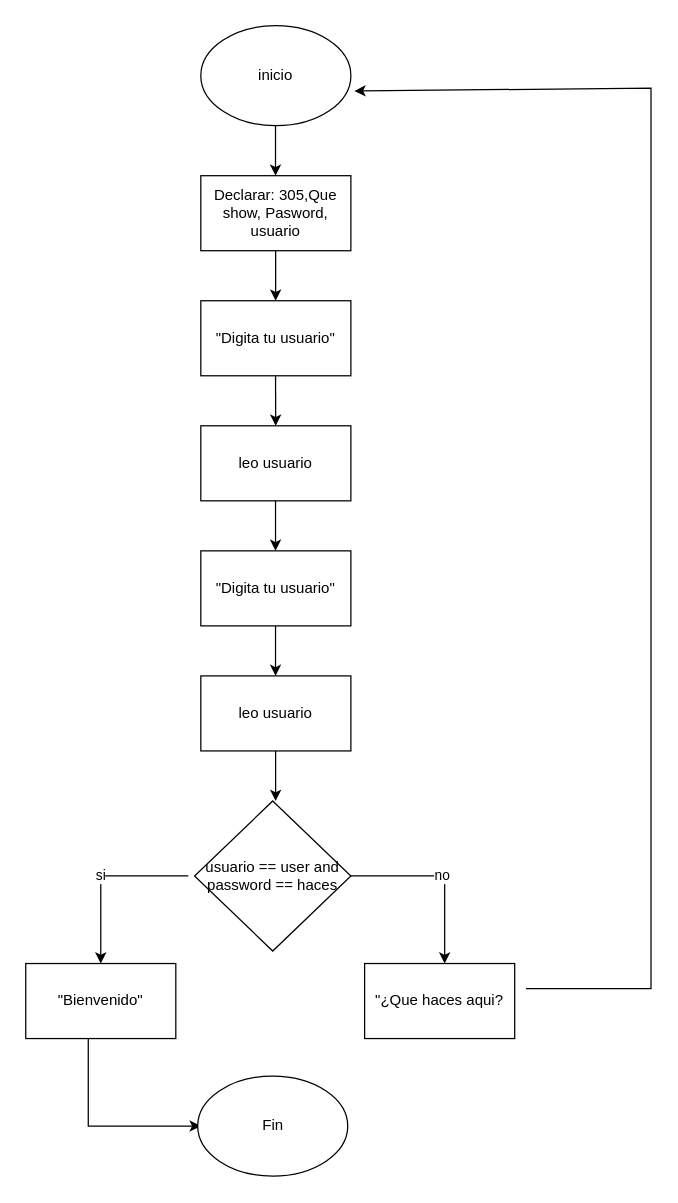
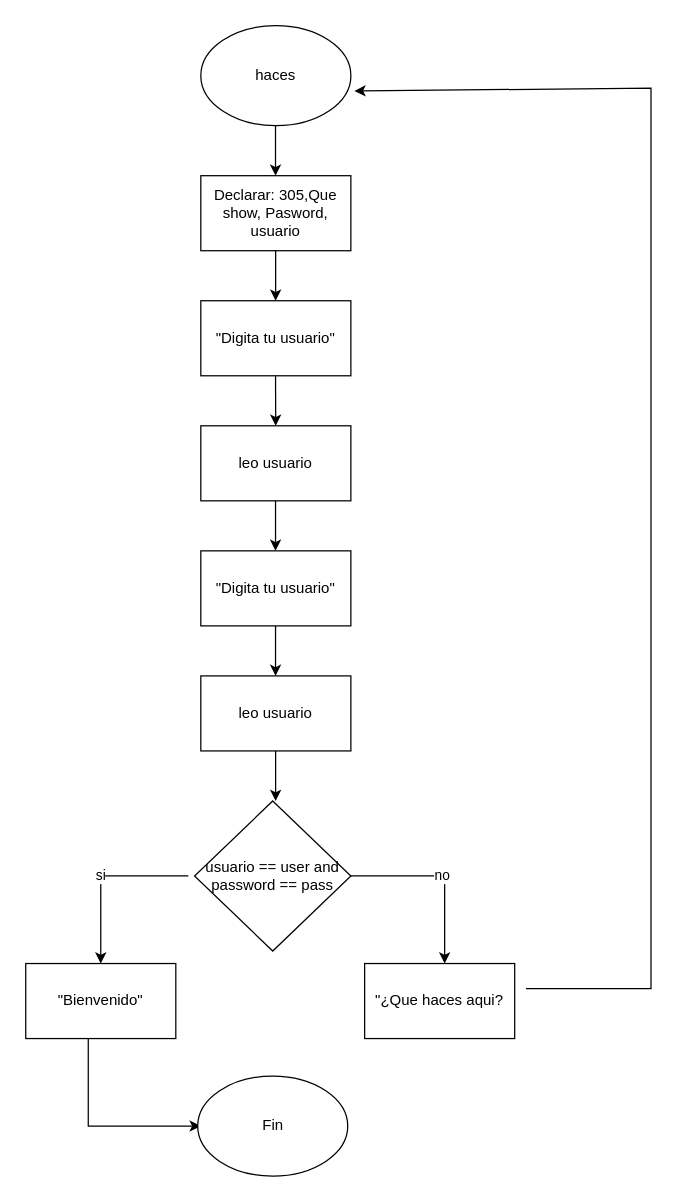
(276, 76) -> (276, 76)
(273, 876) -> (273, 876)
